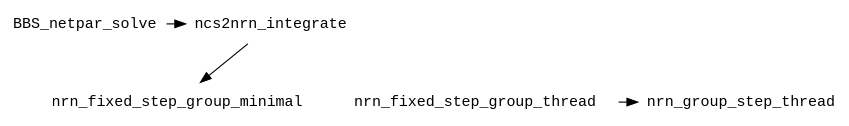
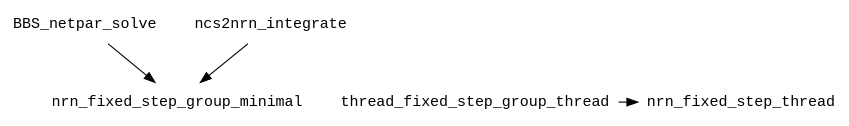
(171, 24) -> (127, 60)
(475, 102) -> (475, 102)
(741, 102) -> (741, 102)
